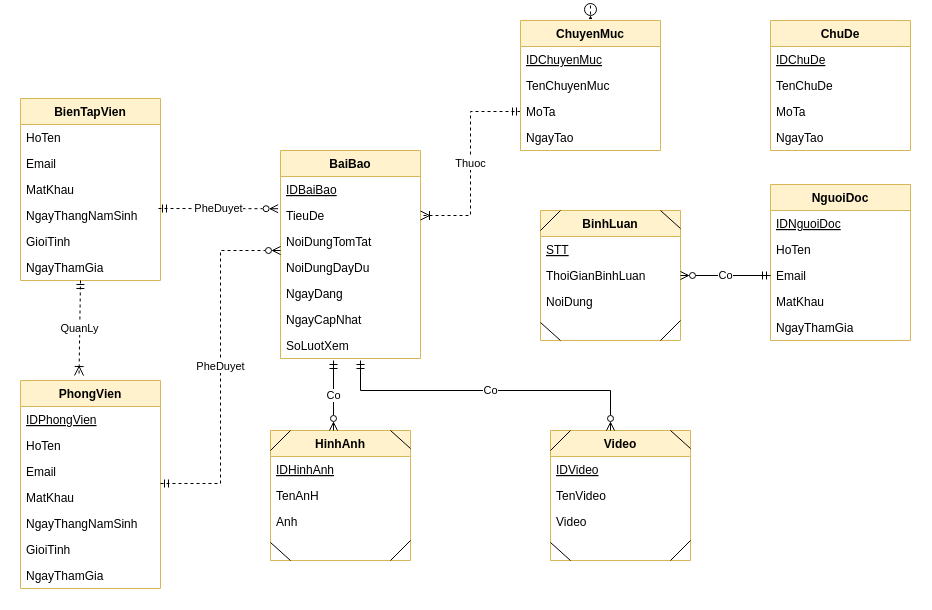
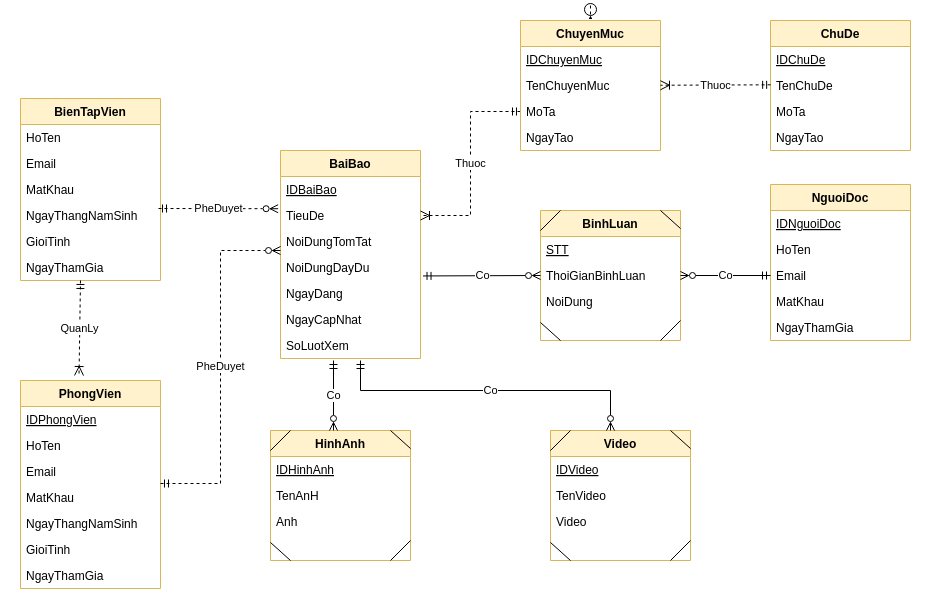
none -> (715, 85)
none -> (474, 276)
